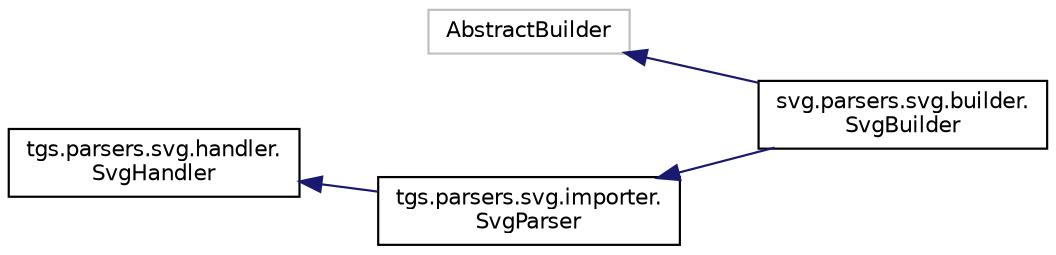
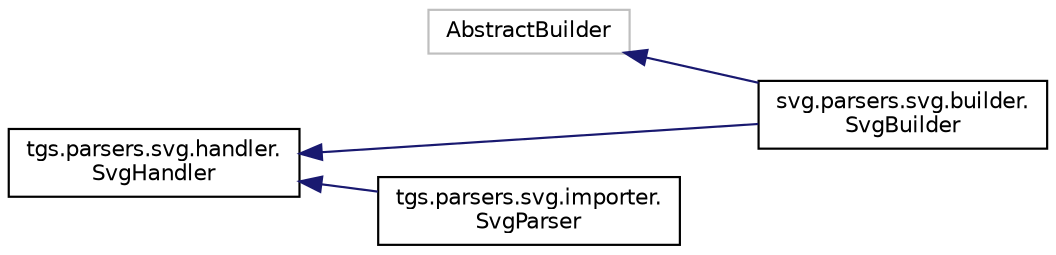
(727, 160) -> (540, 138)
